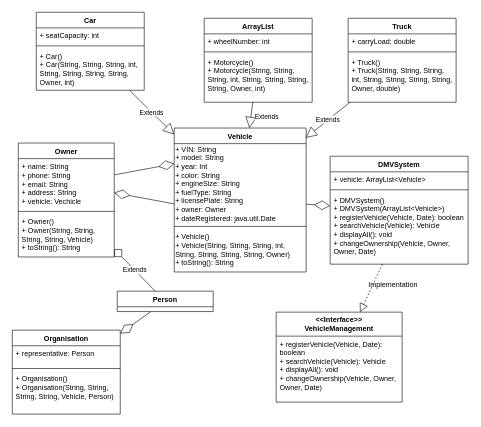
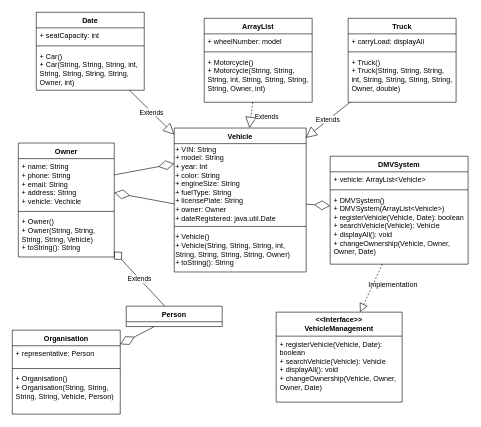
(90, 21) -> (90, 21)
(240, 42) -> (244, 42)
(386, 42) -> (392, 42)
(252, 110) -> (252, 110)
(165, 302) -> (174, 317)
